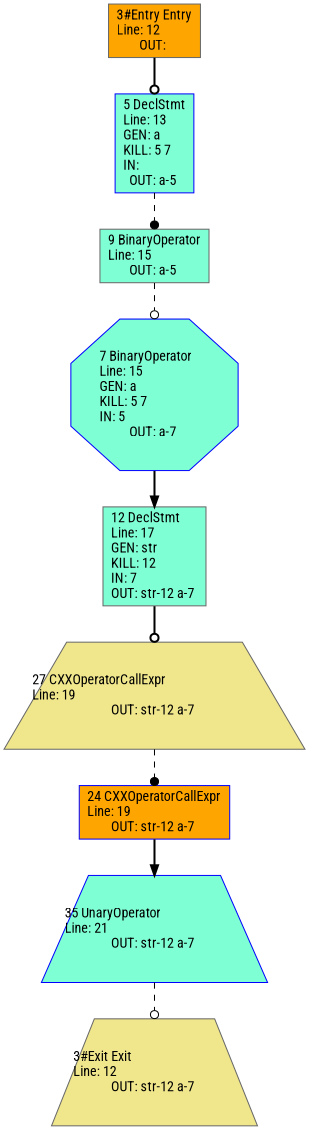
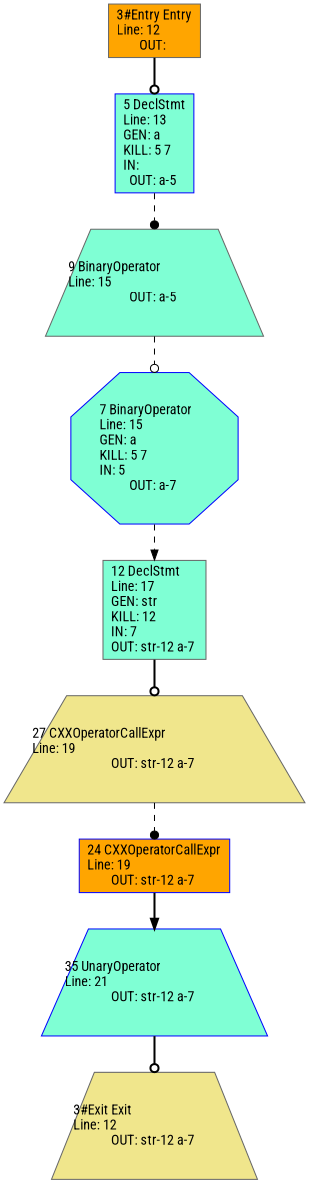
(154, 256) -> (154, 283)
(154, 484) -> (154, 537)
(154, 997) -> (154, 1050)
